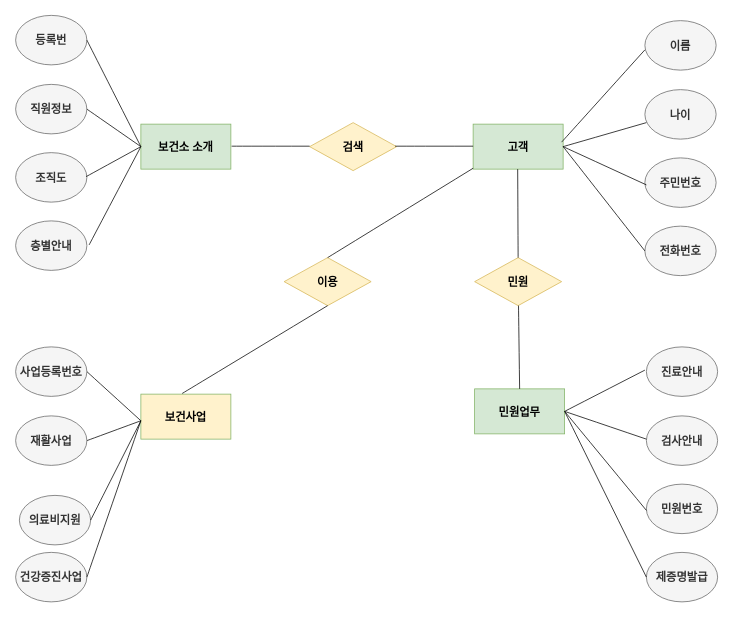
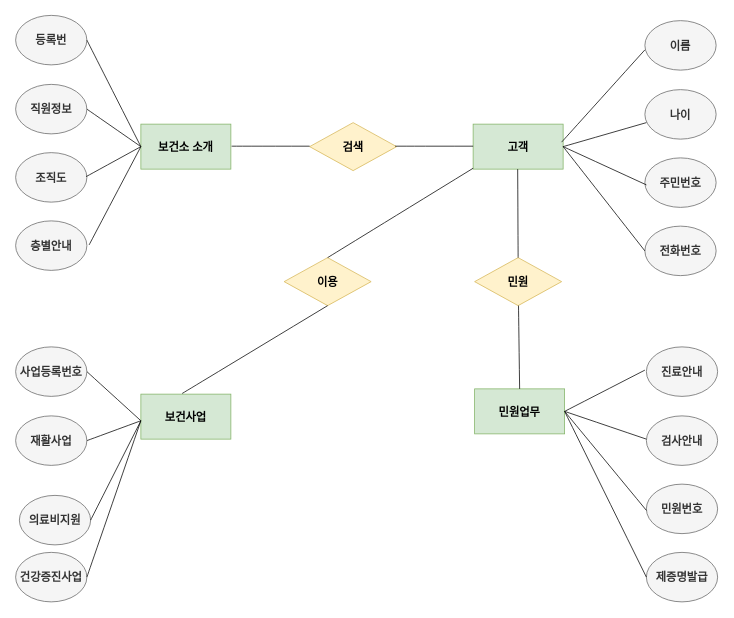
(186, 417) -> (186, 417)
